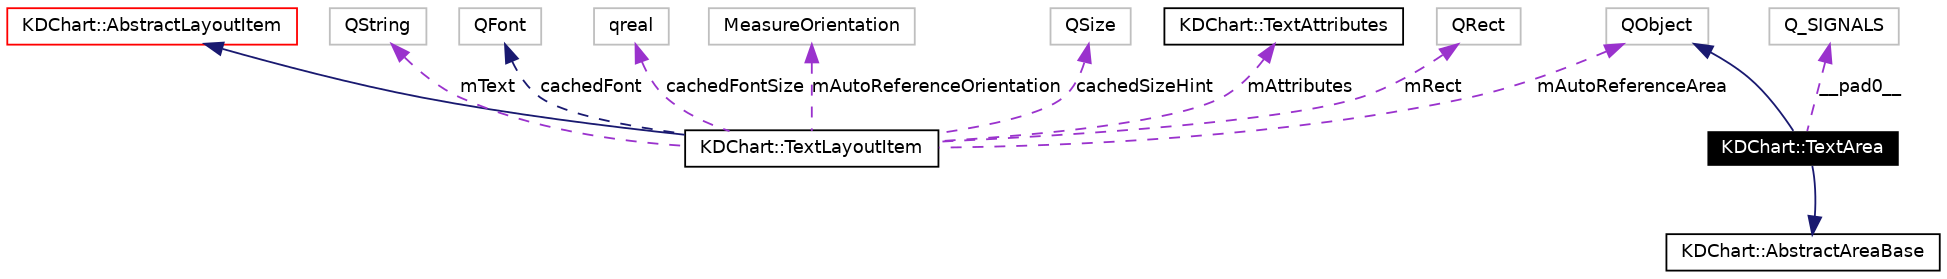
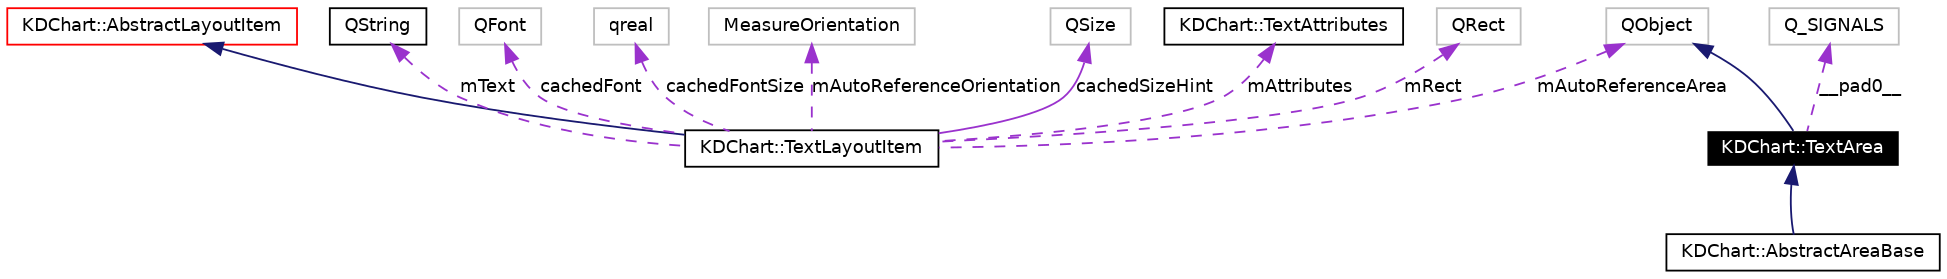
(378, 26) -> (378, 26)
(565, 109) -> (565, 109)
(1023, 116) -> (1023, 116)
(1815, 191) -> (1791, 210)
